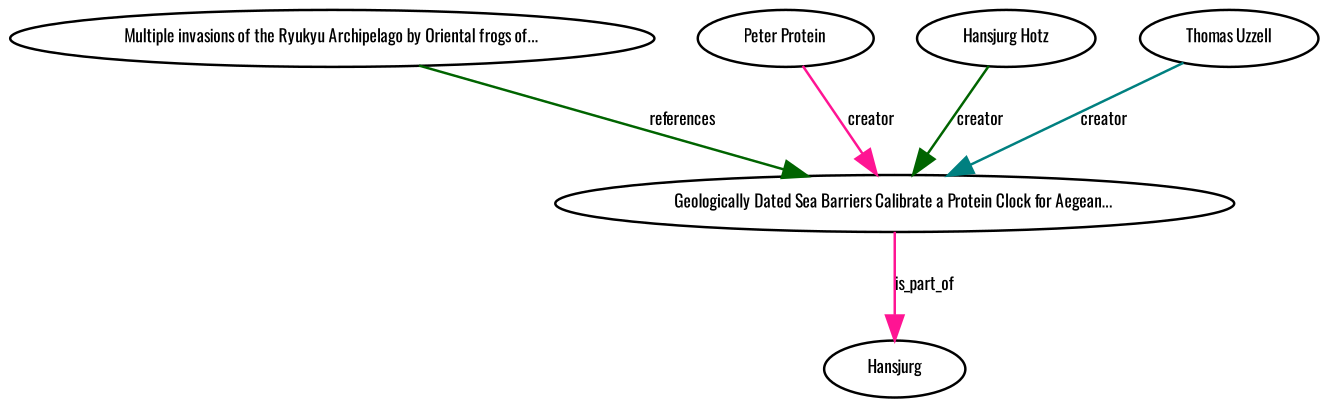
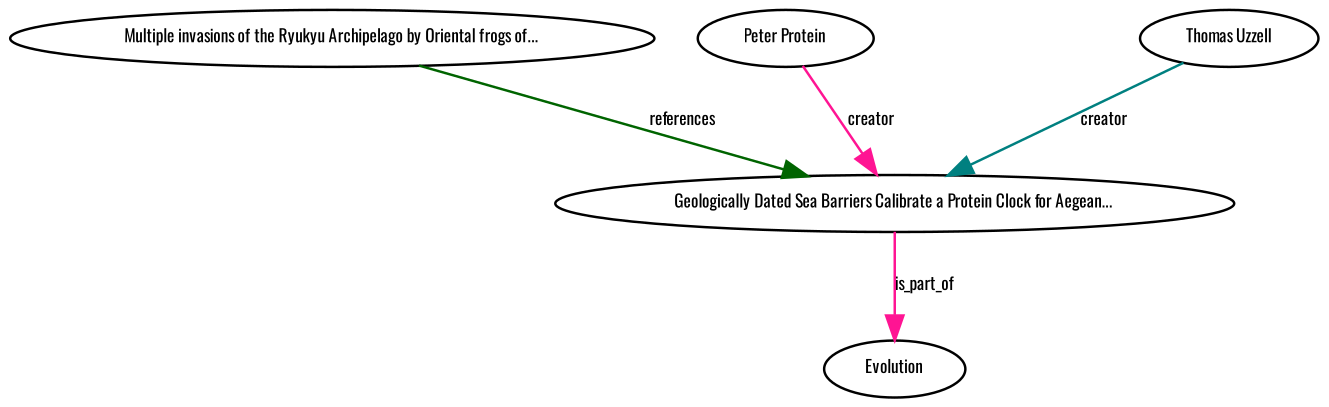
(1006, 38) -> none
(895, 369) -> (895, 369)
